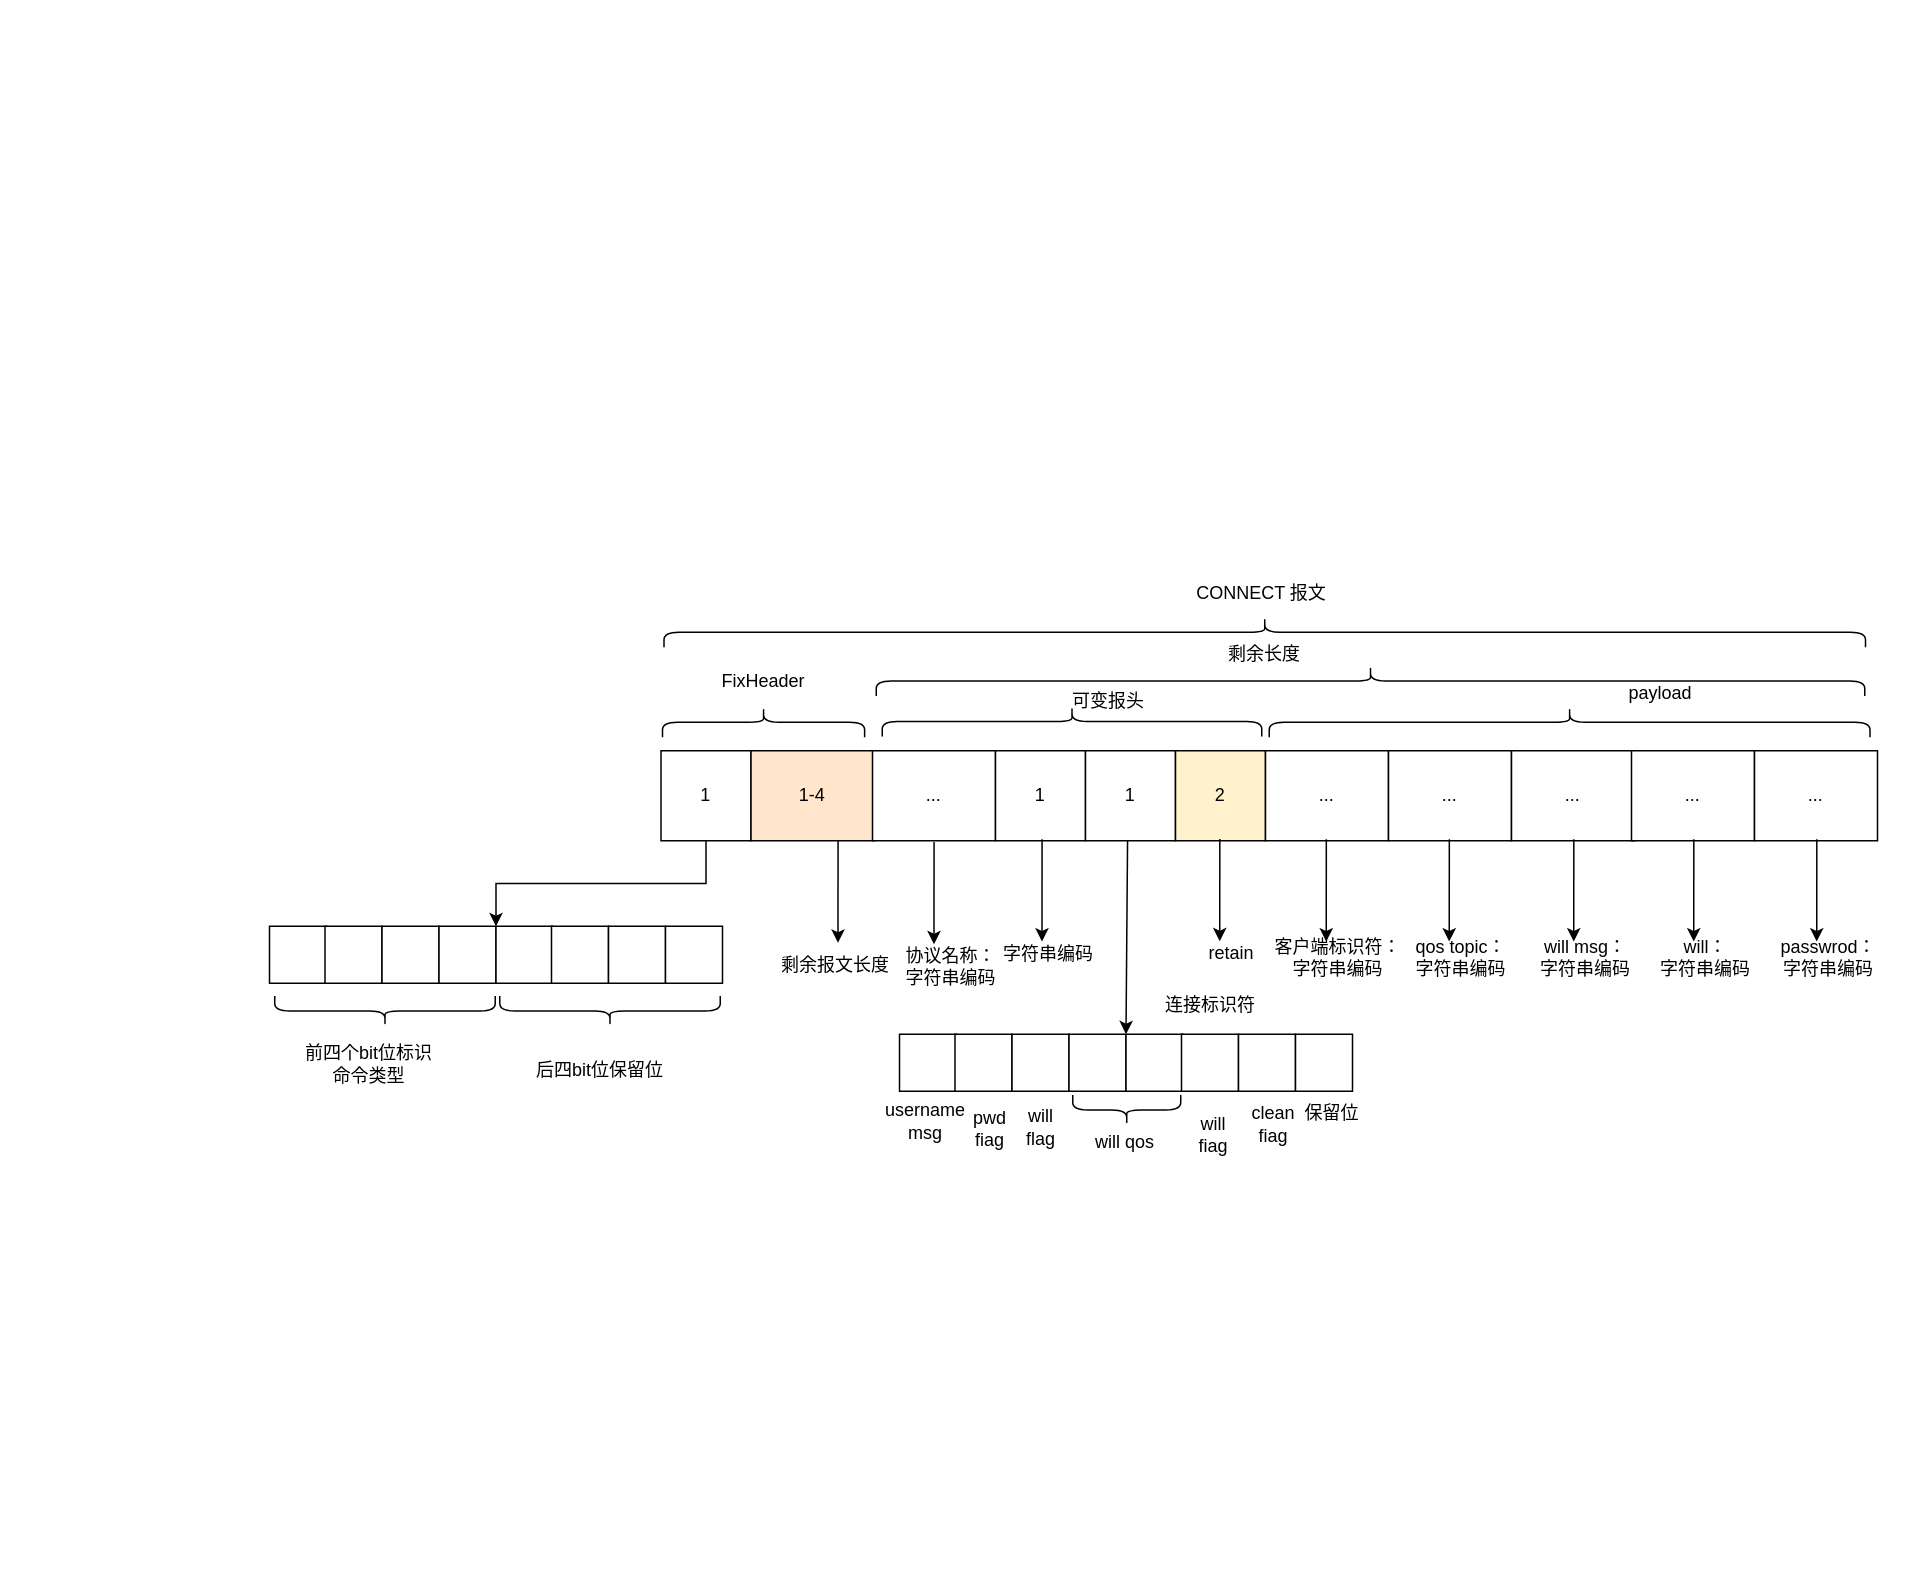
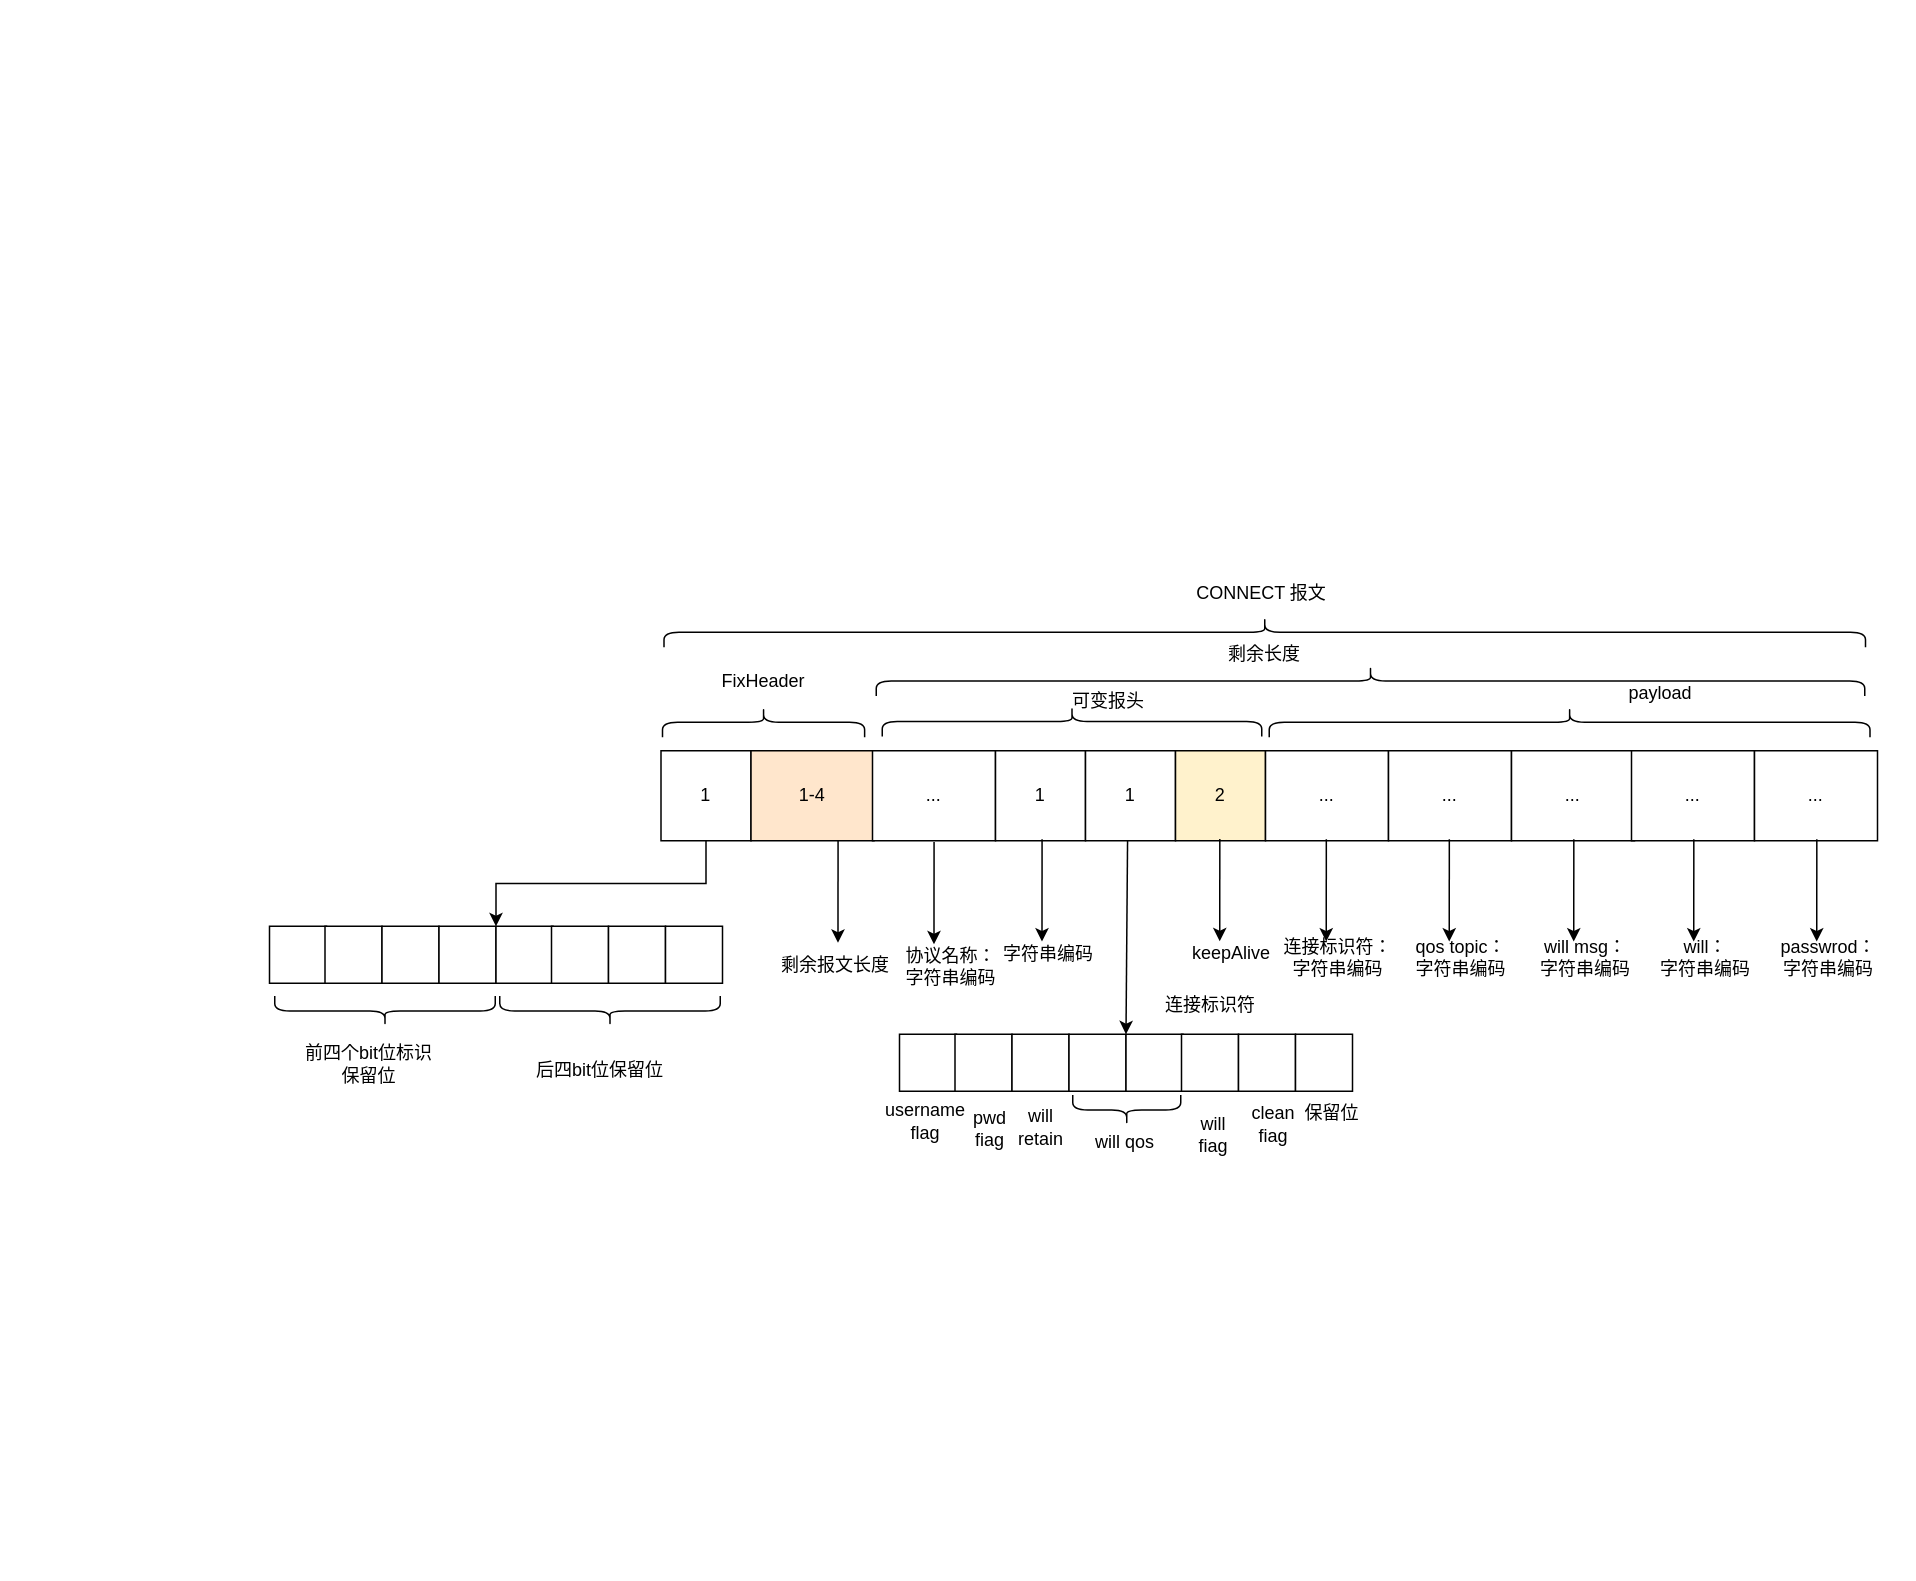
(1232, 953) -> (1232, 953)
(1338, 958) -> (1338, 958)
(369, 1064) -> (369, 1064)
(926, 1121) -> (926, 1121)
(1041, 1127) -> (1041, 1127)
